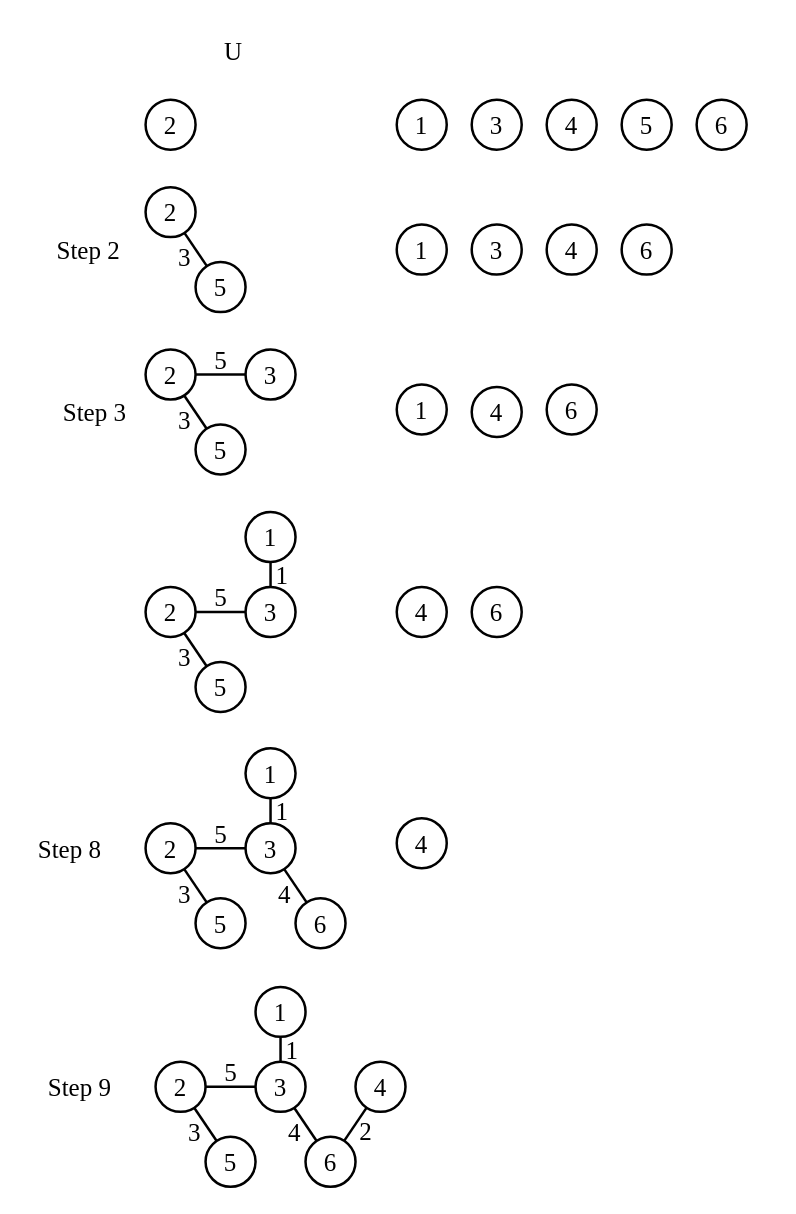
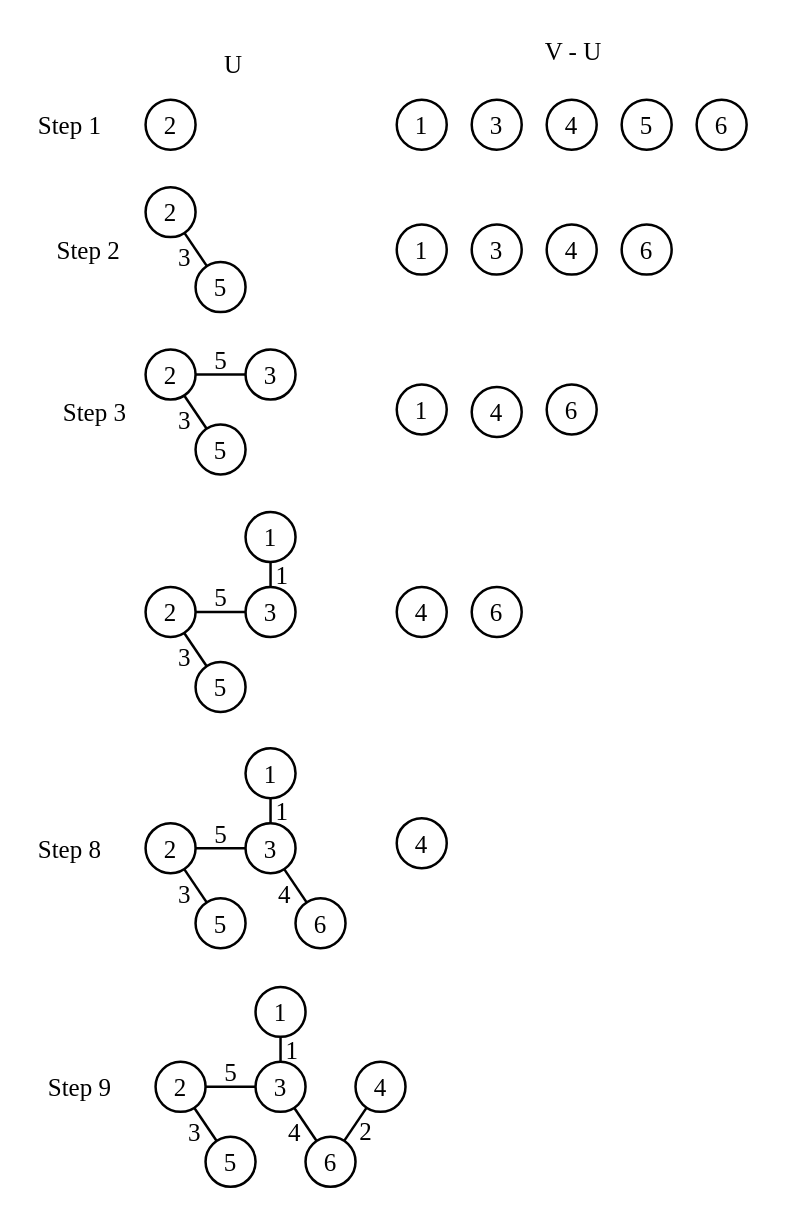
(233, 51) -> (233, 63)
none -> (573, 51)
none -> (69, 124)
